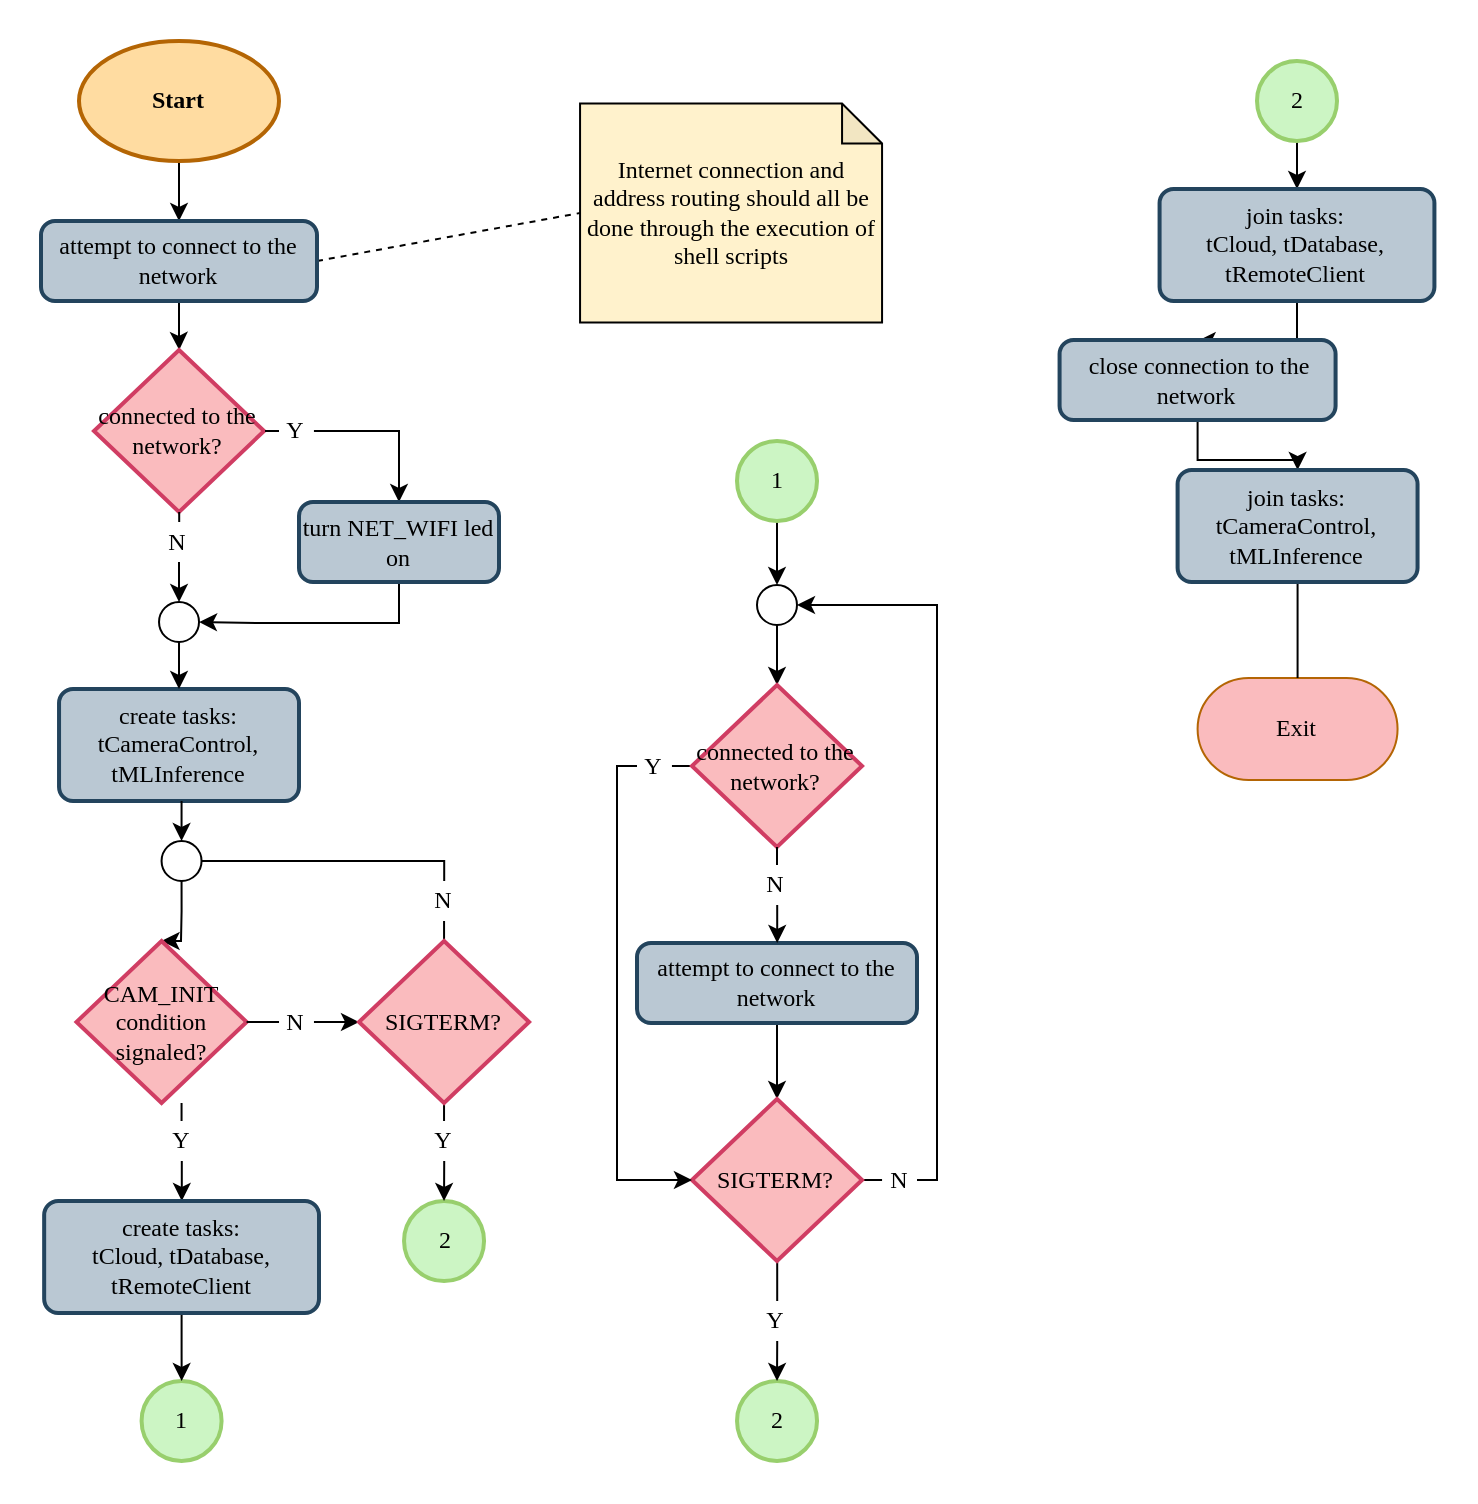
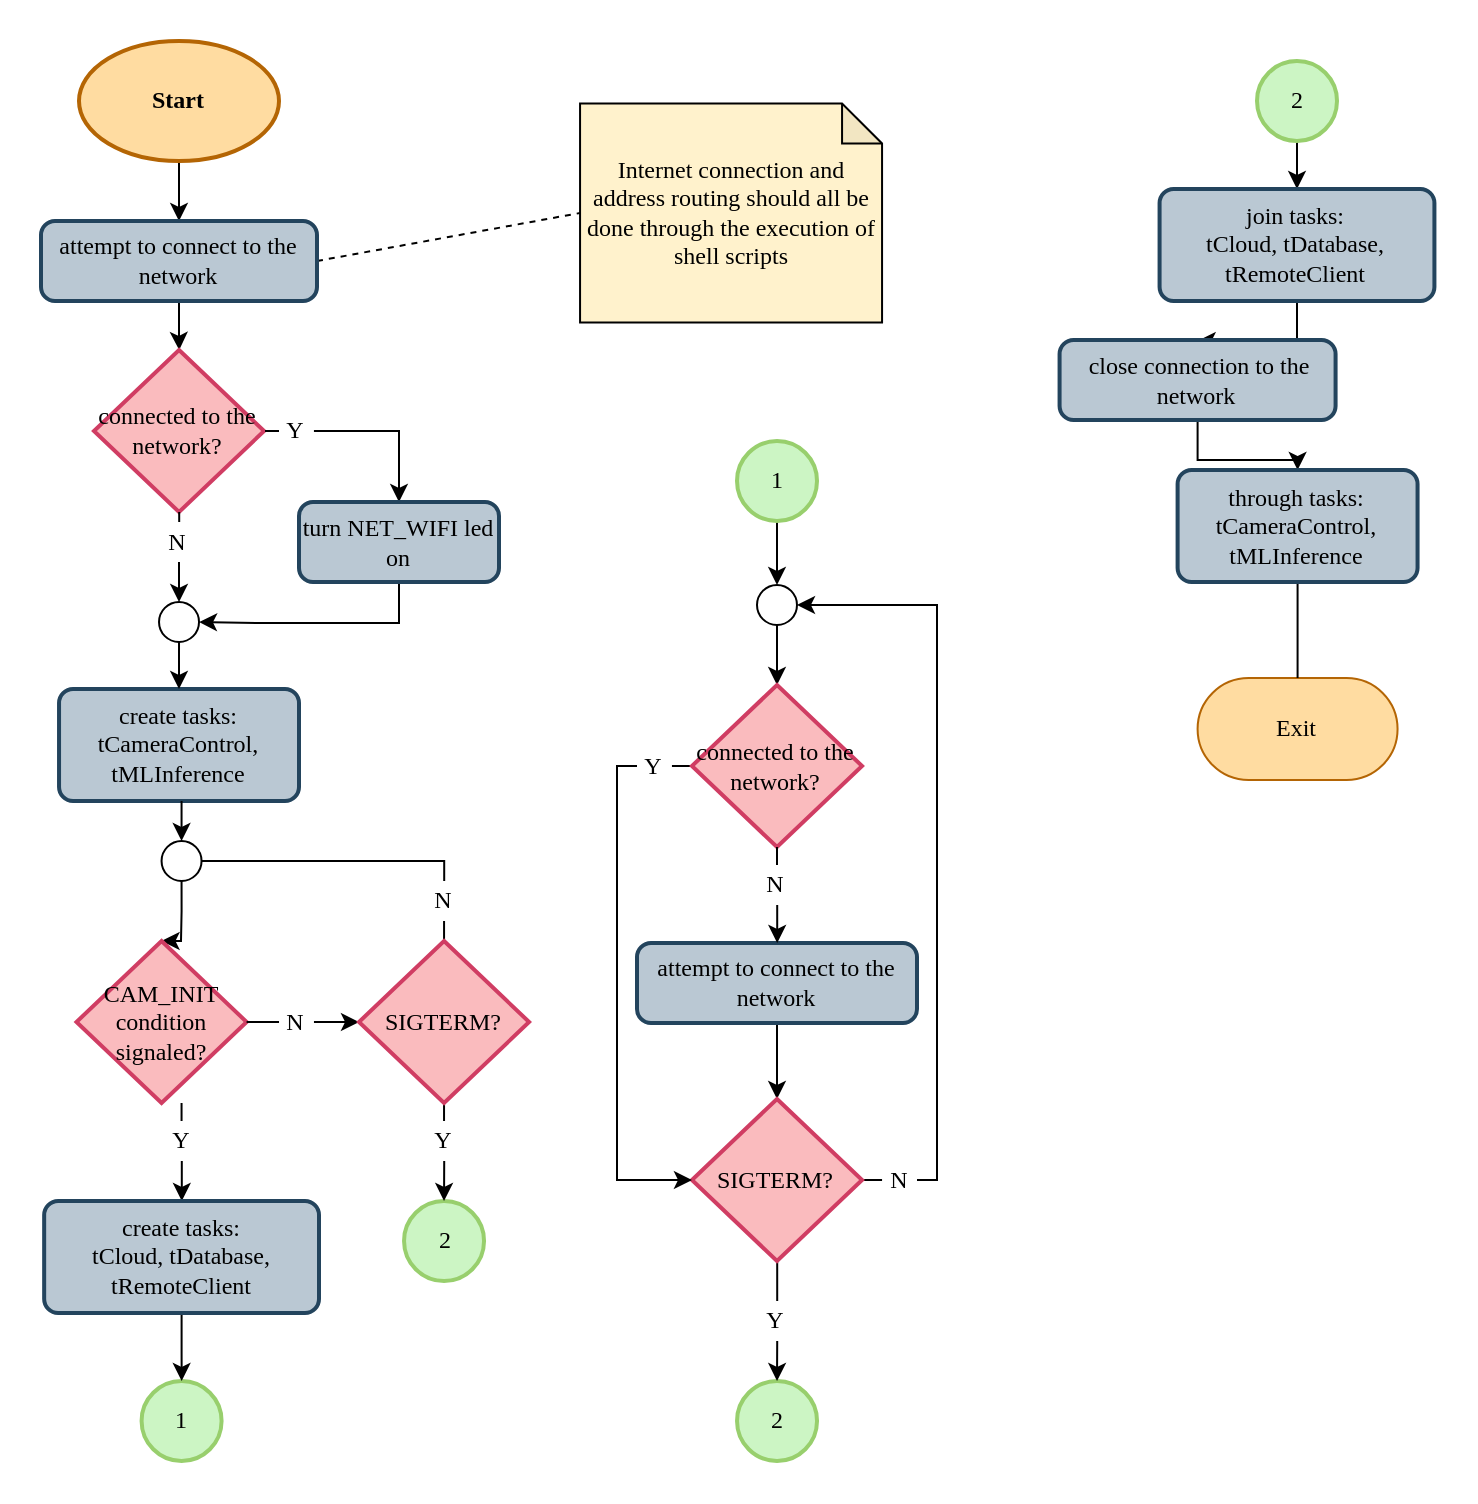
(1297, 527) -> (1297, 527)
(1298, 729) -> (1298, 729)
